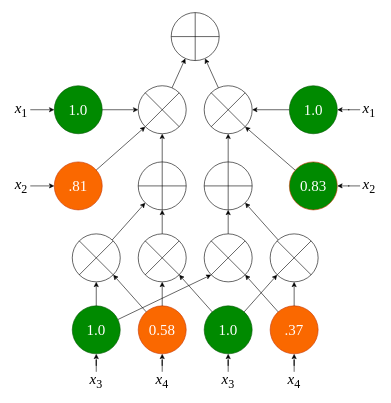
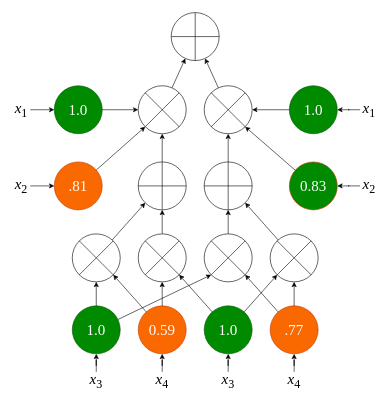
(162, 330) -> (162, 330)
(294, 330) -> (294, 330)
